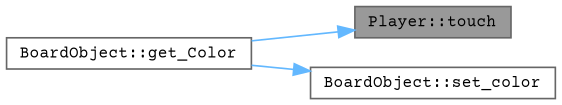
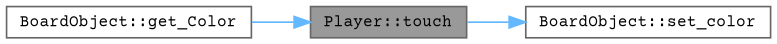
(273, 67) -> (488, 22)
